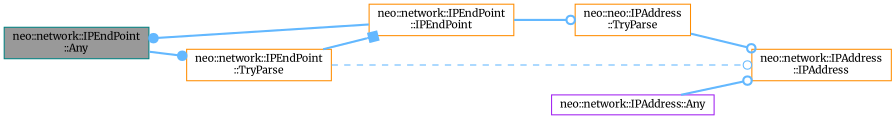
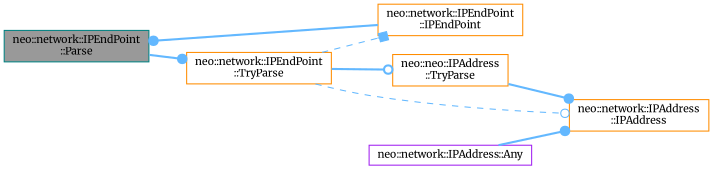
(540, 20) -> (358, 69)
(719, 40) -> (536, 91)
(77, 43) -> (77, 46)
(345, 44) -> (350, 45)
(712, 88) -> (530, 138)
